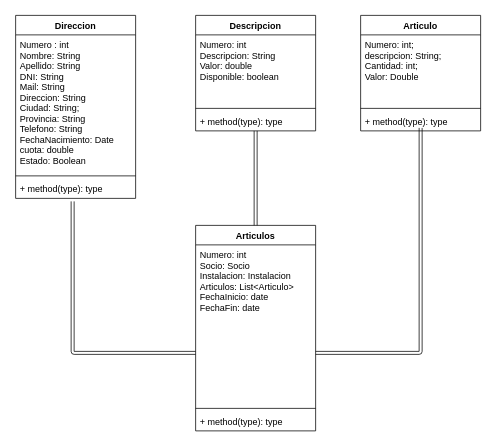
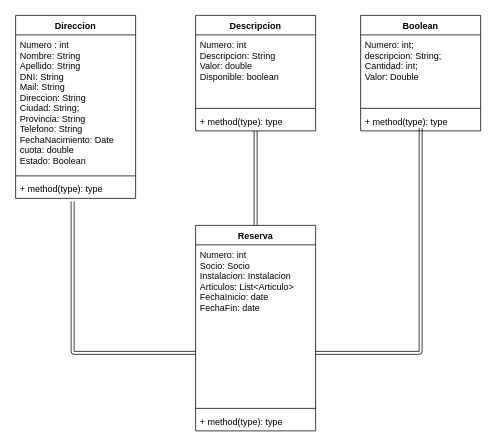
(420, 26) -> (420, 26)
(255, 236) -> (255, 236)
